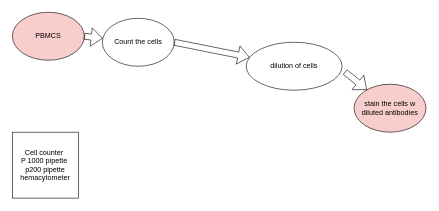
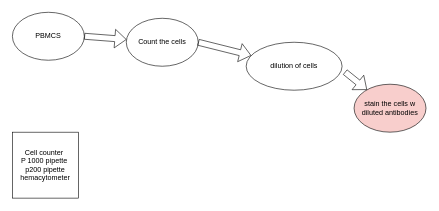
(48, 36) -> (48, 36)
(138, 42) -> (162, 42)
